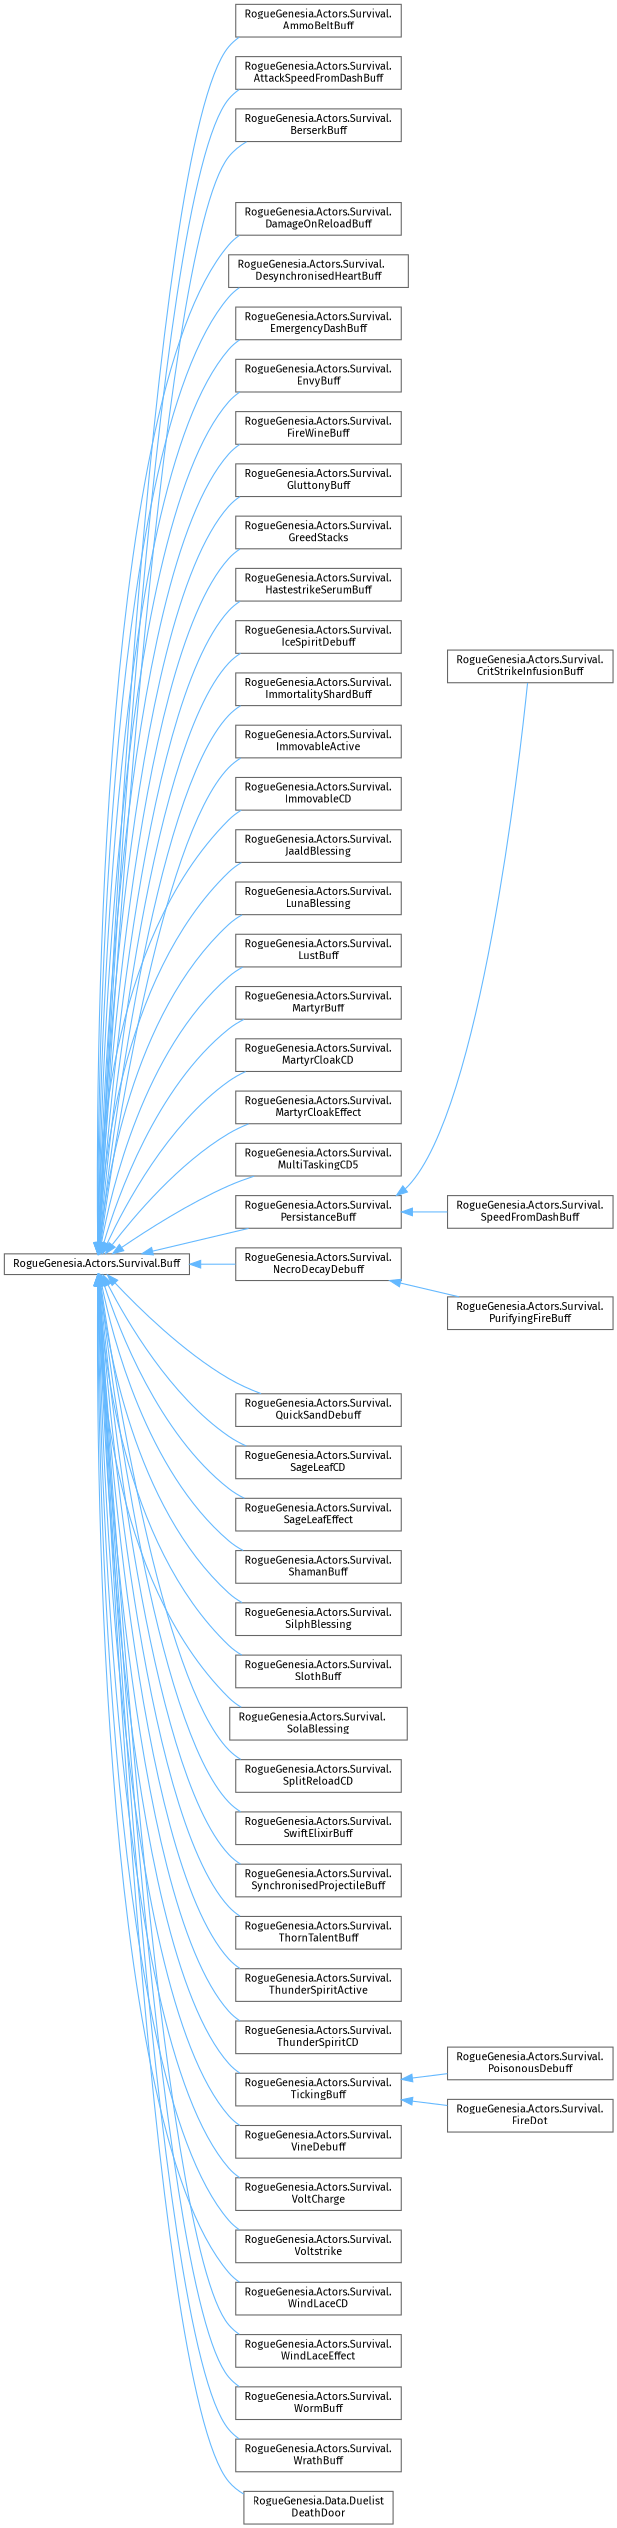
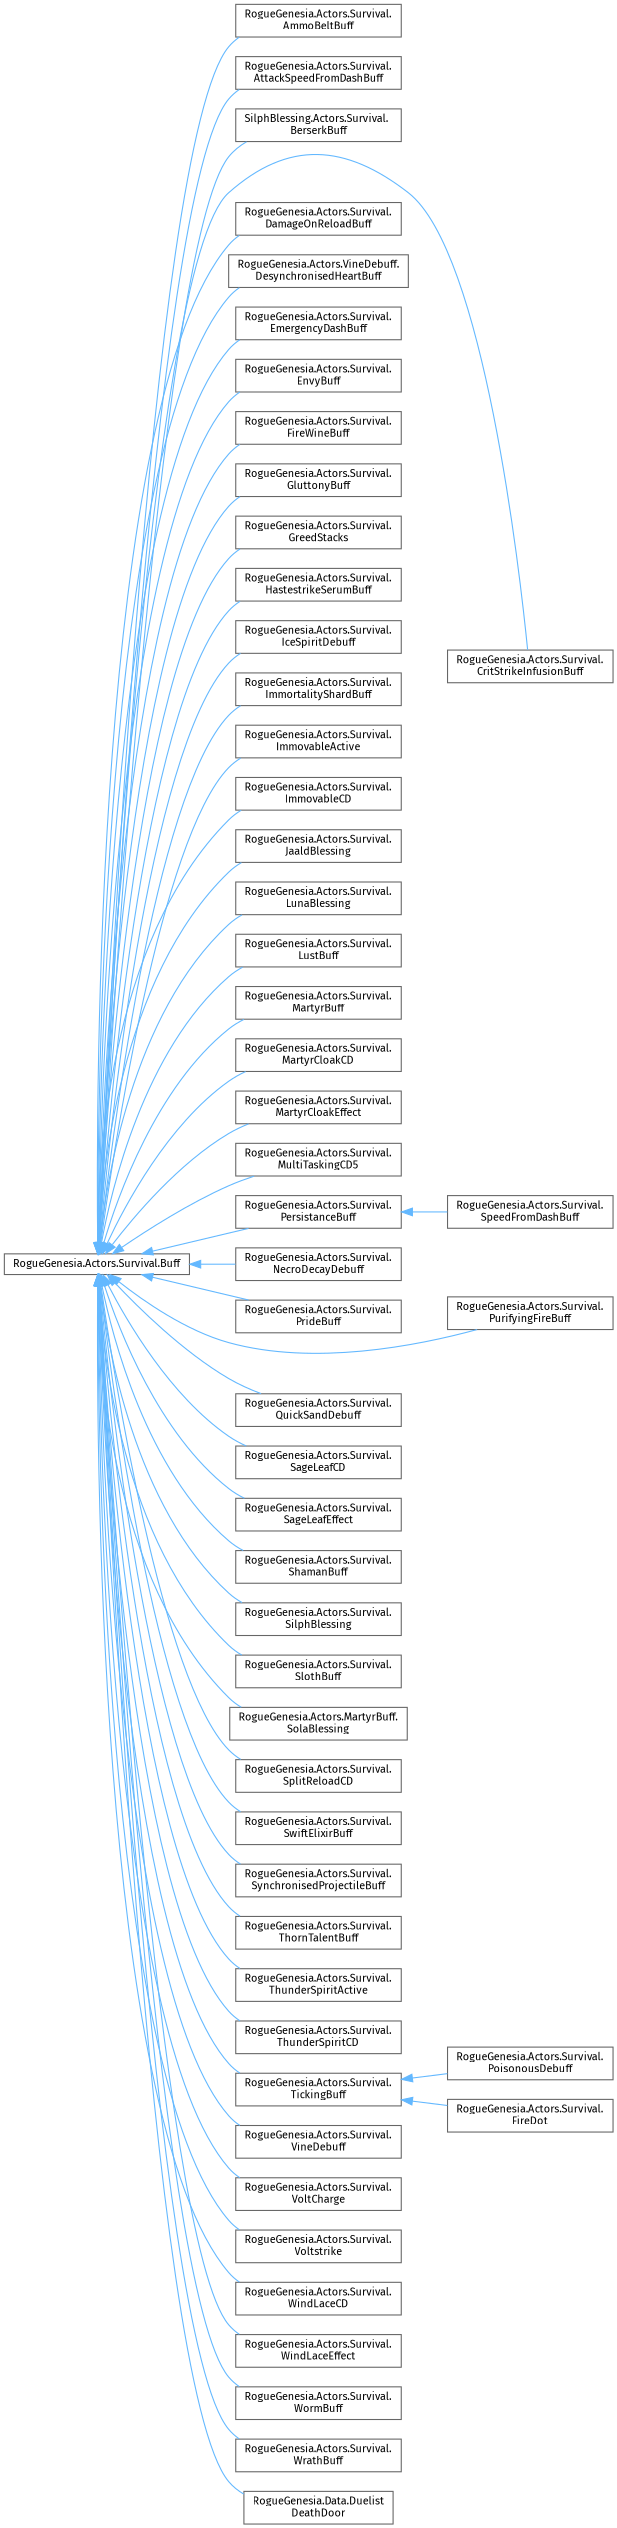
(319, 125) -> (319, 125)
(319, 271) -> (319, 271)
(490, 943) -> (221, 209)
(430, 1290) -> (291, 1352)
none -> (319, 1316)
(319, 1724) -> (319, 1724)
